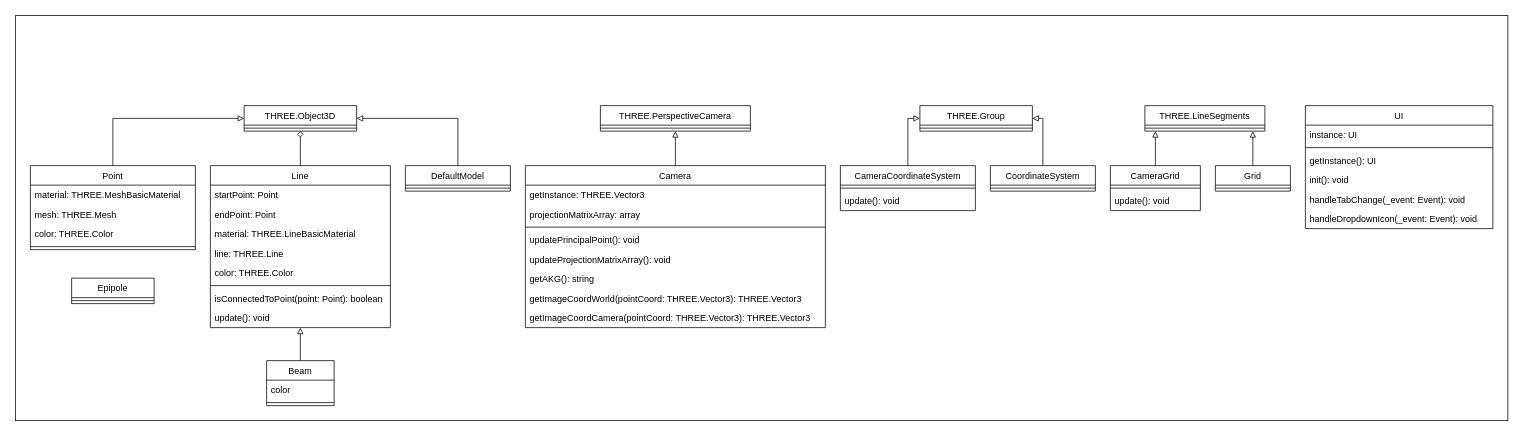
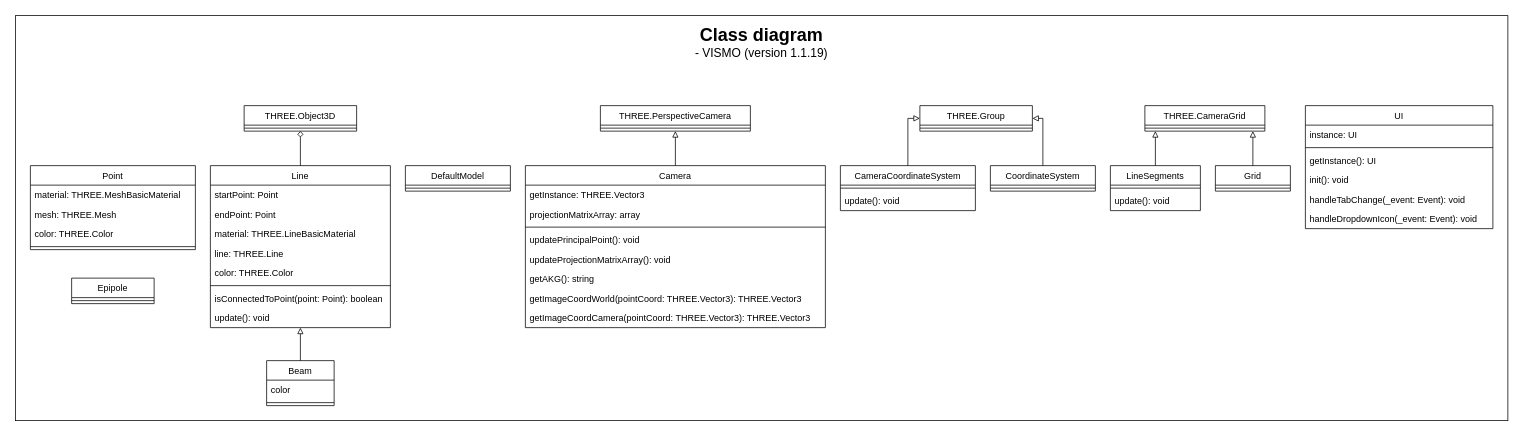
none -> (762, 42)
(1205, 116) -> (1205, 116)
(152, 118) -> none
(434, 118) -> none
(1155, 176) -> (1155, 176)
